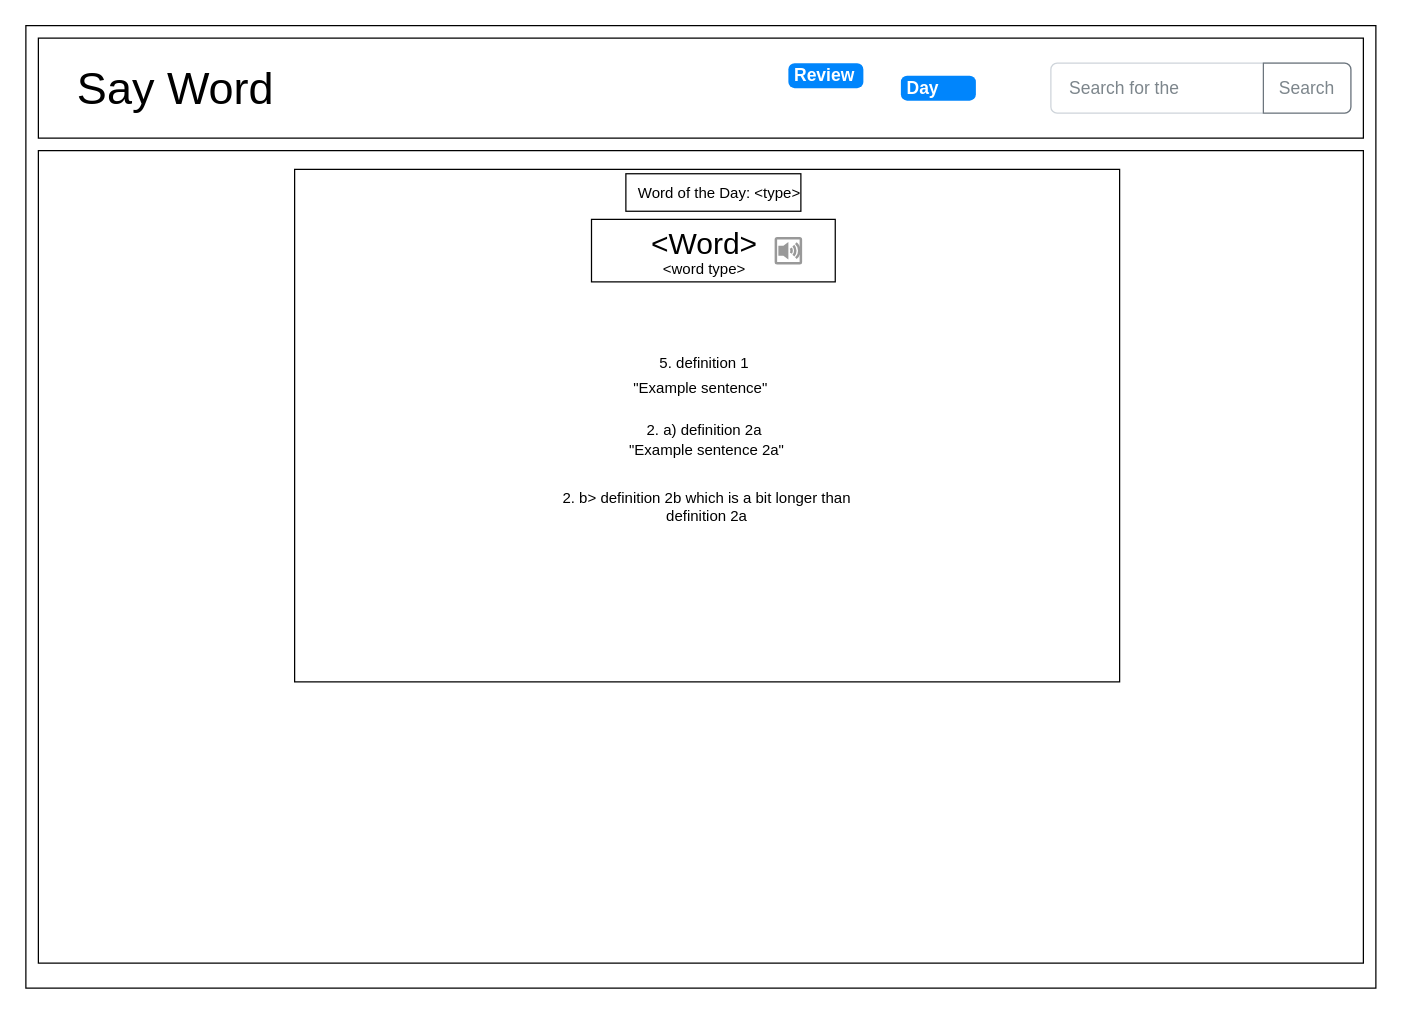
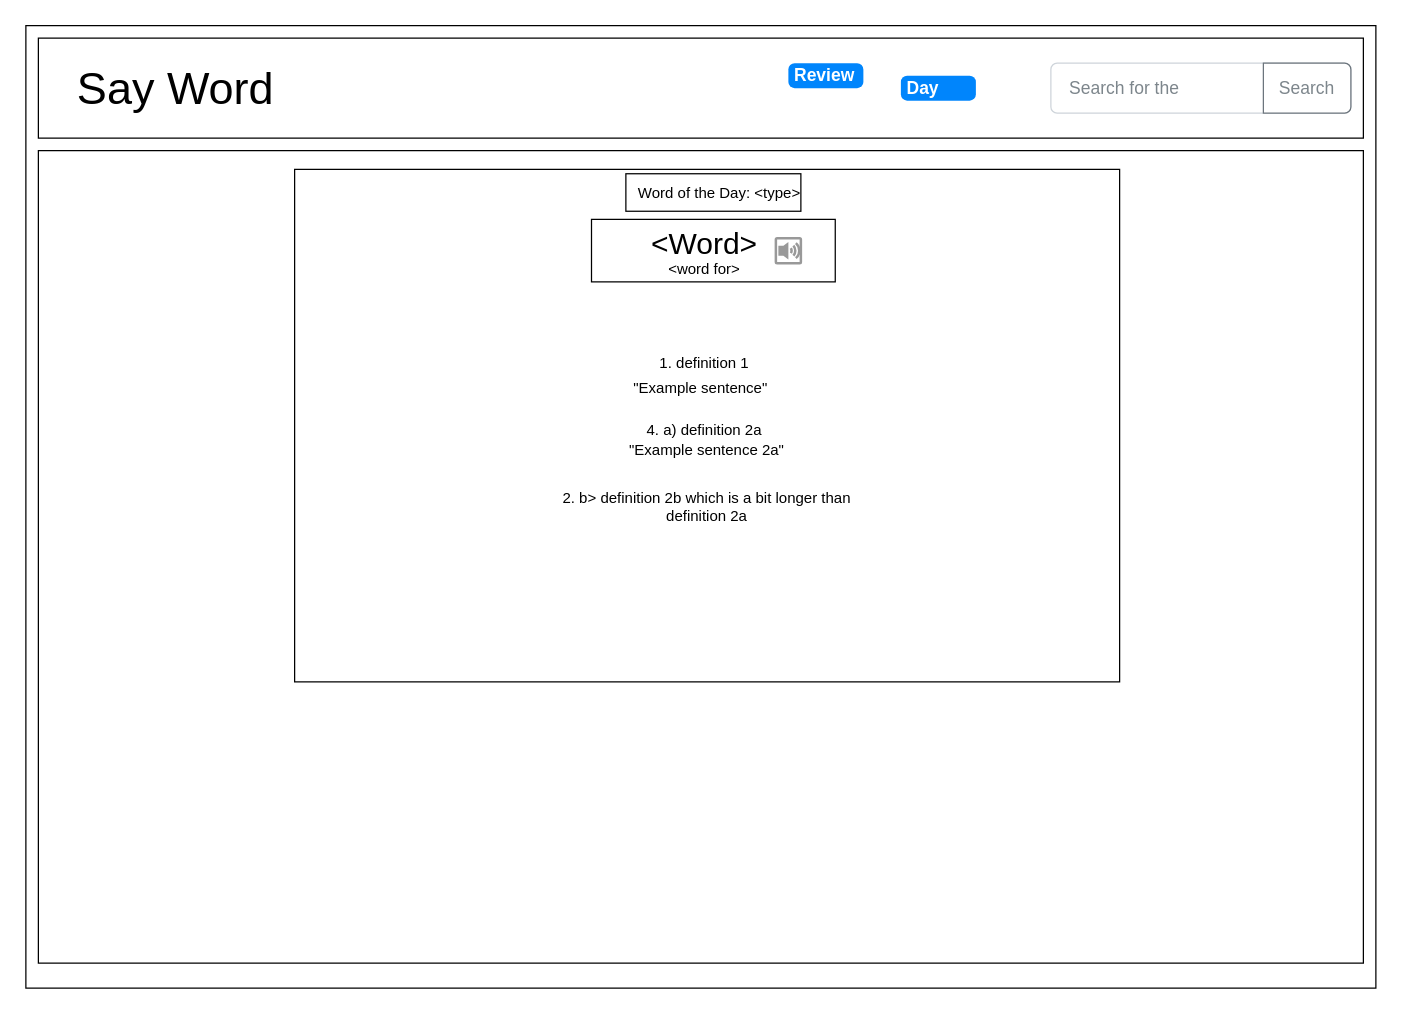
(704, 269) -> (704, 269)
(704, 363) -> (704, 363)
(704, 431) -> (704, 431)
